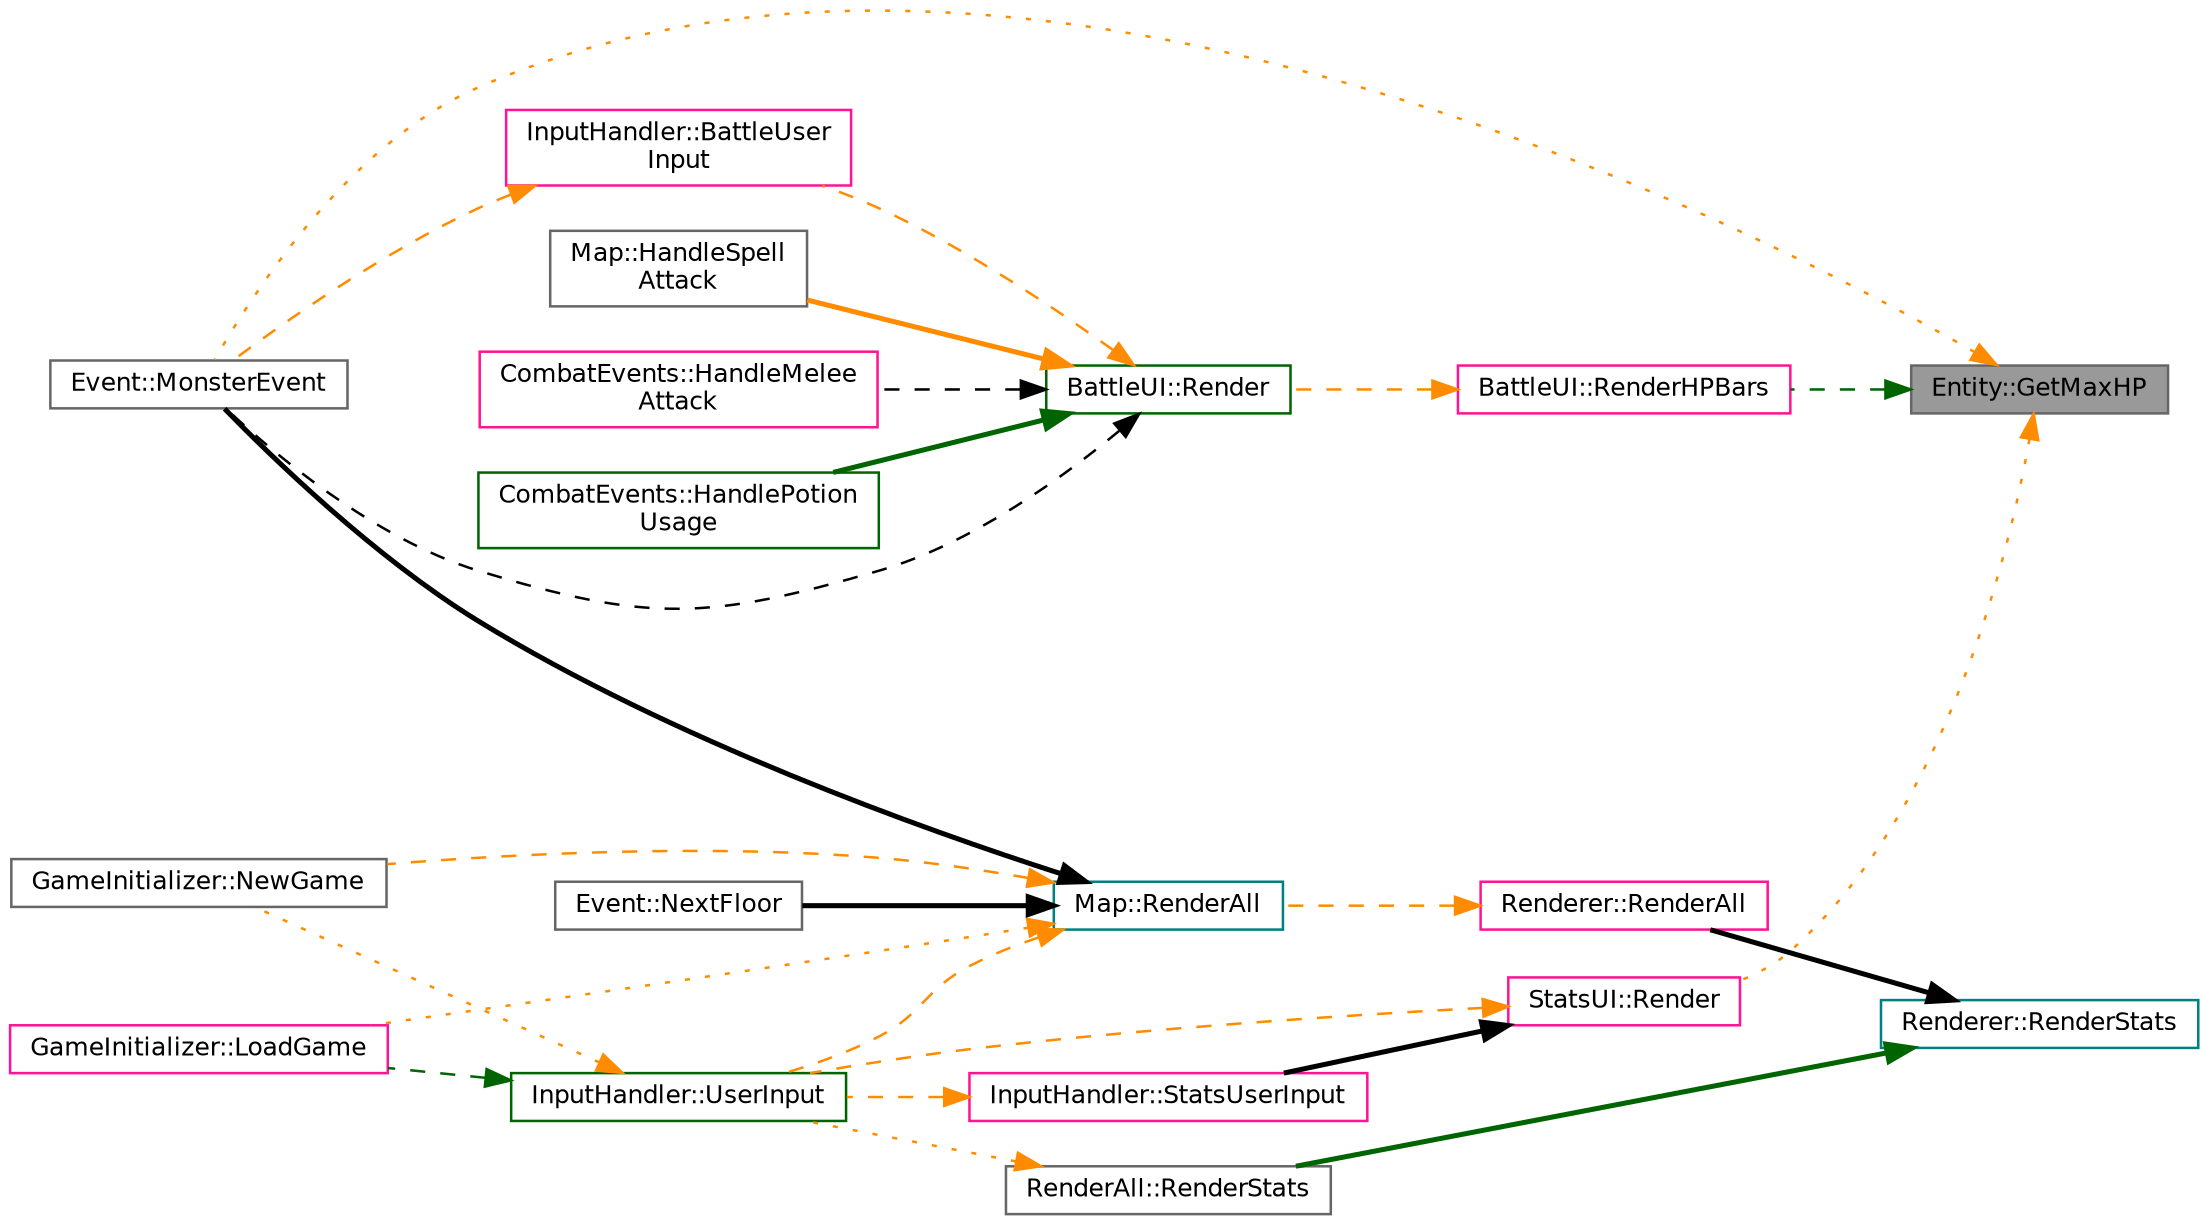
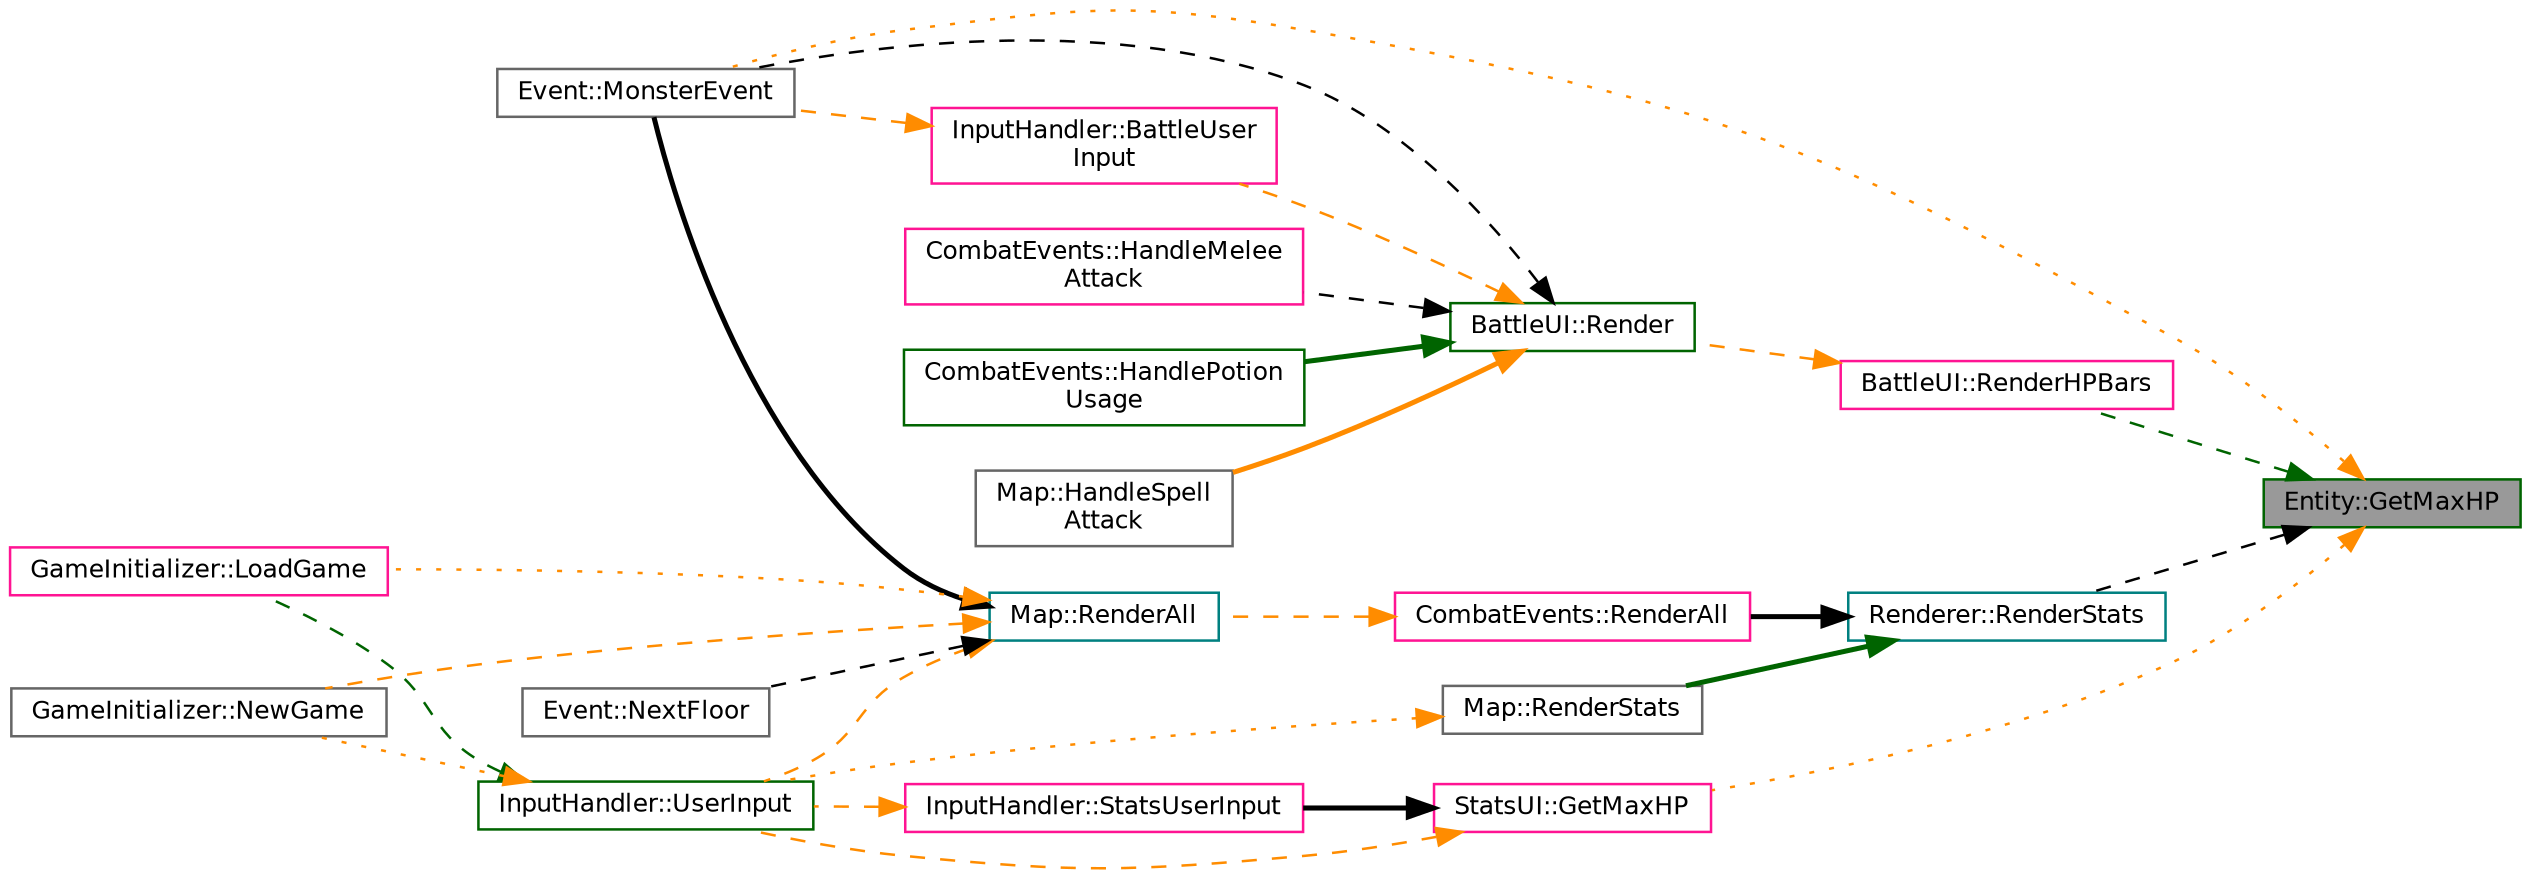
(2040, 389) -> (2392, 503)
none -> (2187, 564)
(915, 906) -> (863, 667)
(1624, 906) -> (1573, 617)
(1624, 1001) -> (1573, 808)
(1168, 1190) -> (1573, 710)
